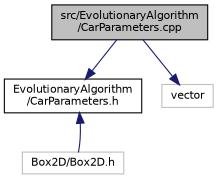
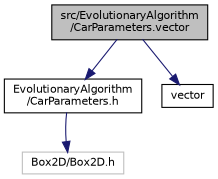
(130, 22) -> (130, 22)
(188, 96) -> (188, 96)
(80, 138) -> (66, 127)
